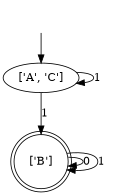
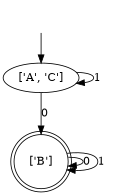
(45, 113) -> (45, 113)
